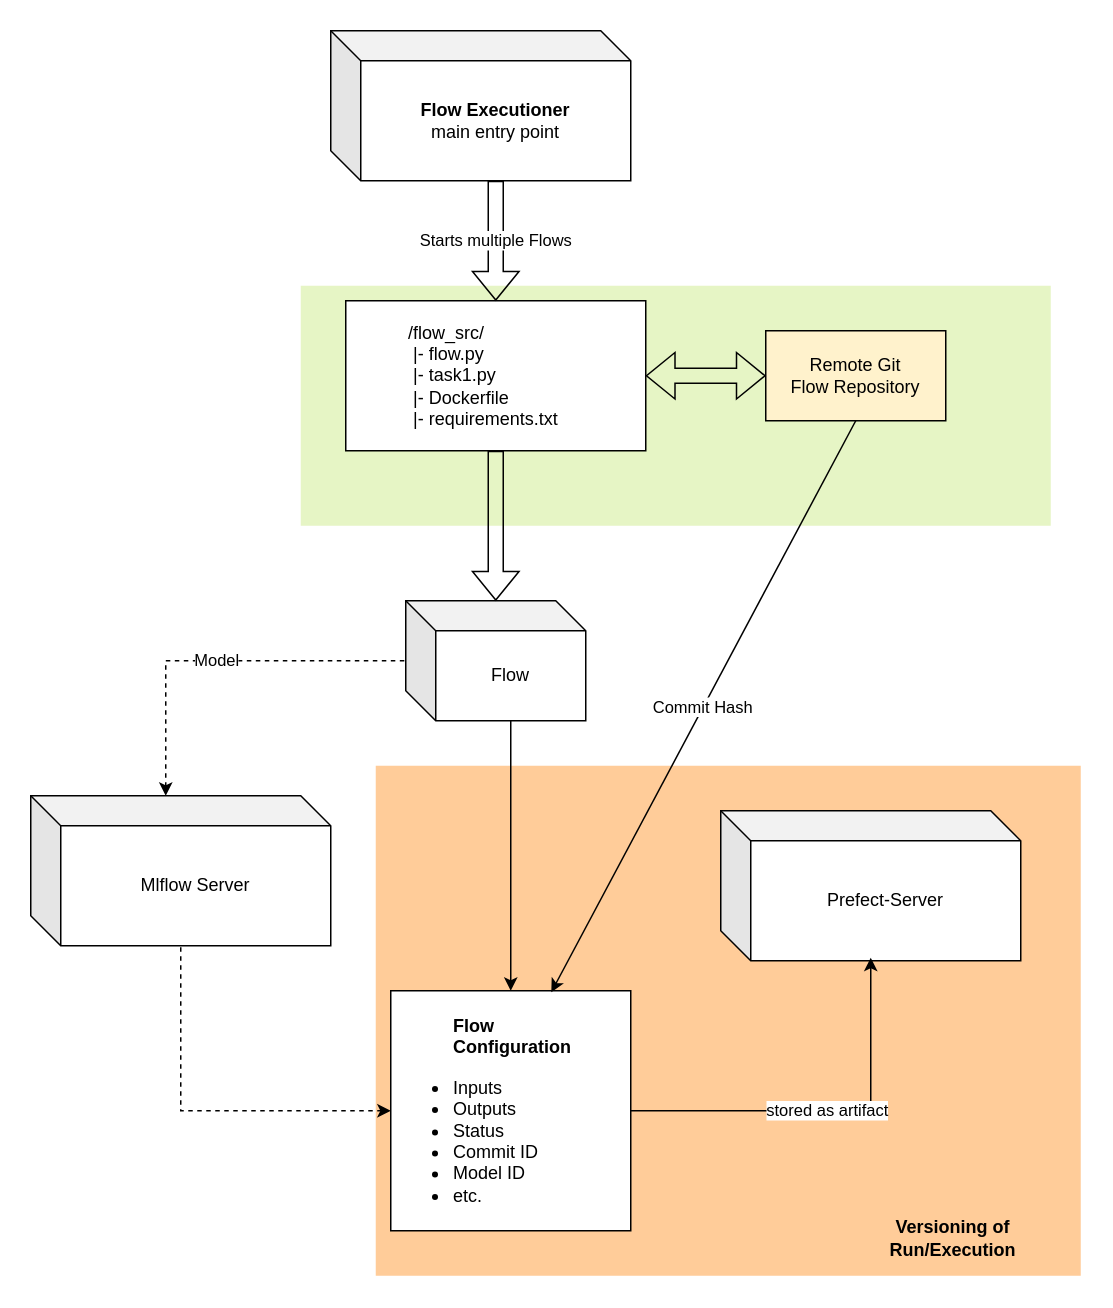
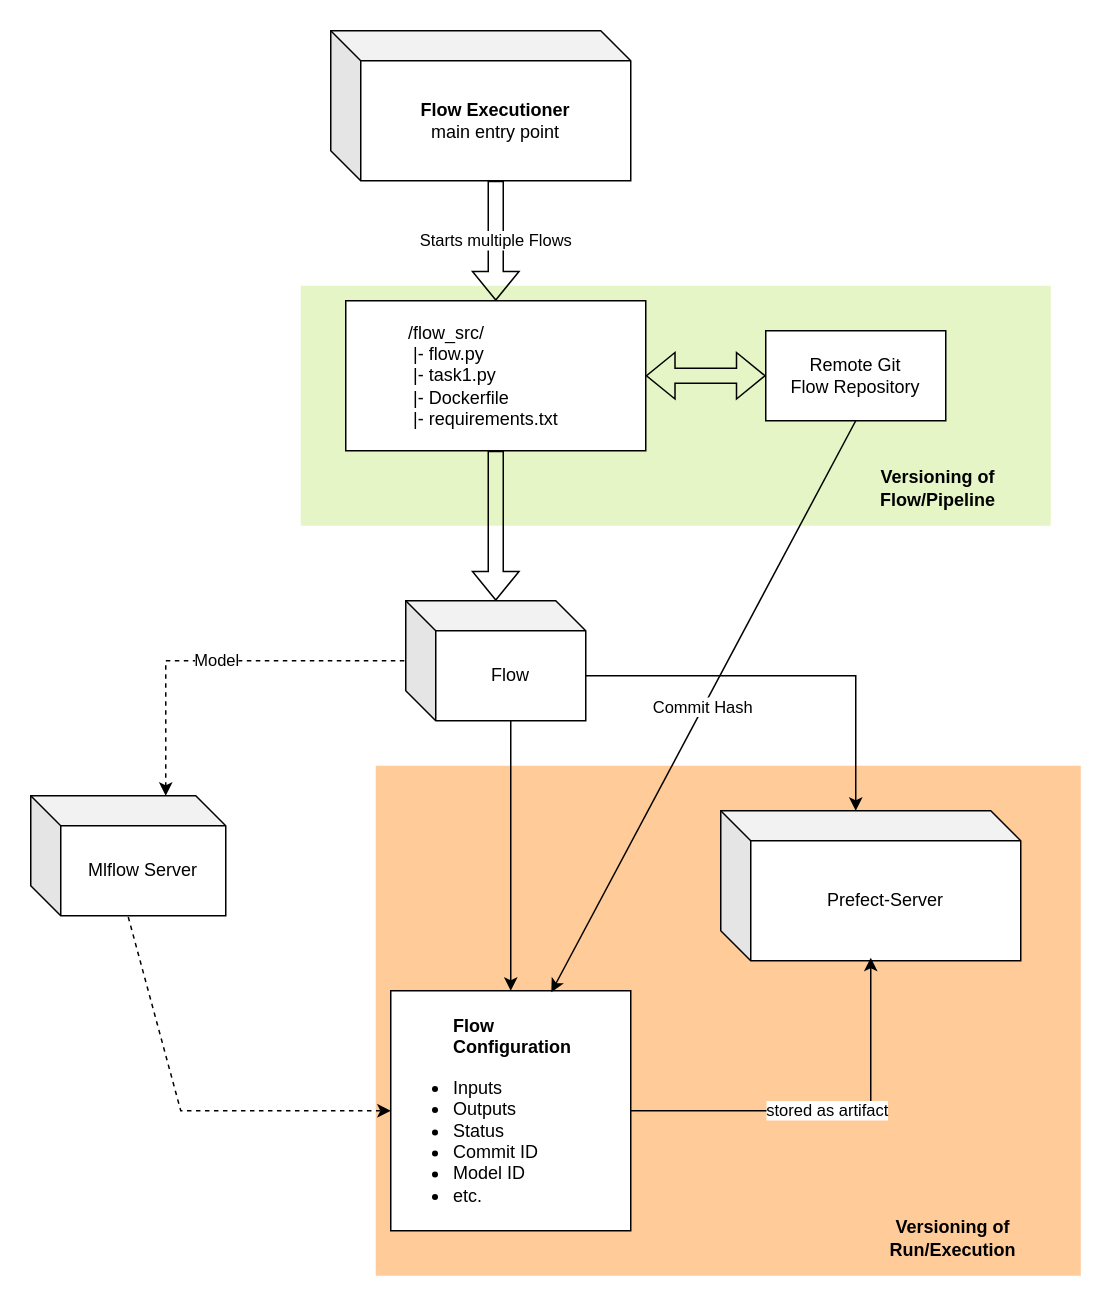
(856, 376) -> (856, 376)
none -> (938, 488)
none -> (783, 676)
(181, 871) -> (128, 856)
